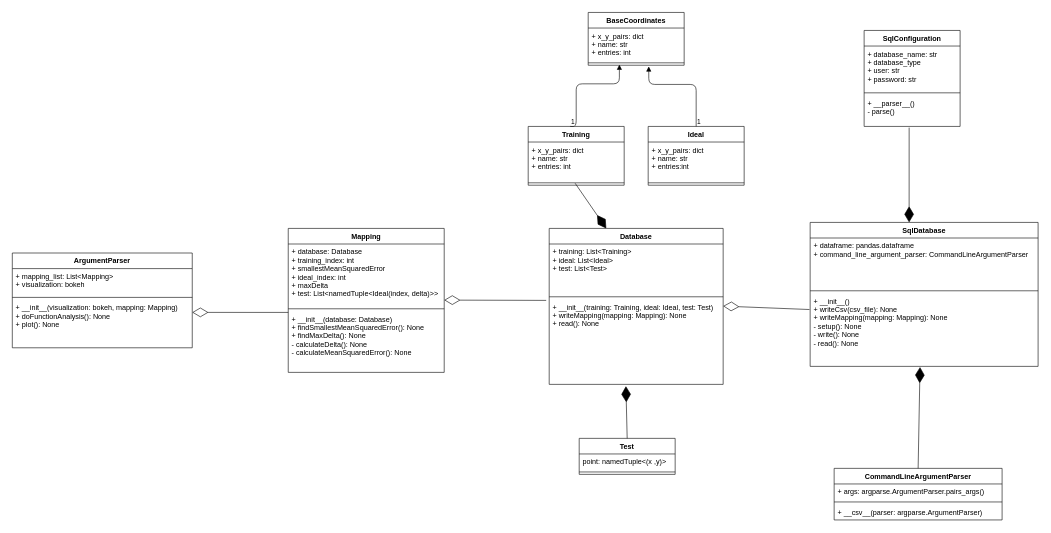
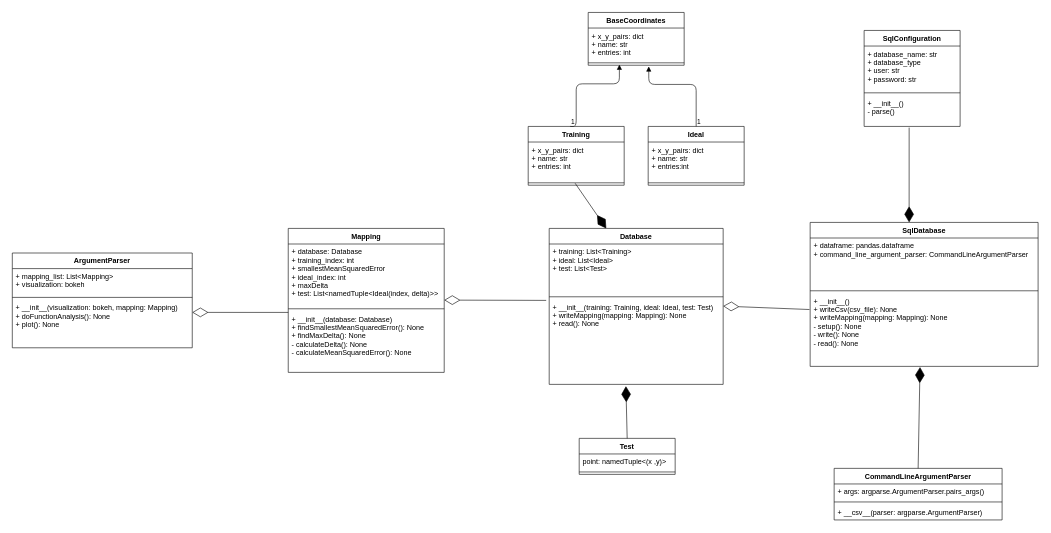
(895, 103) -> (889, 103)
